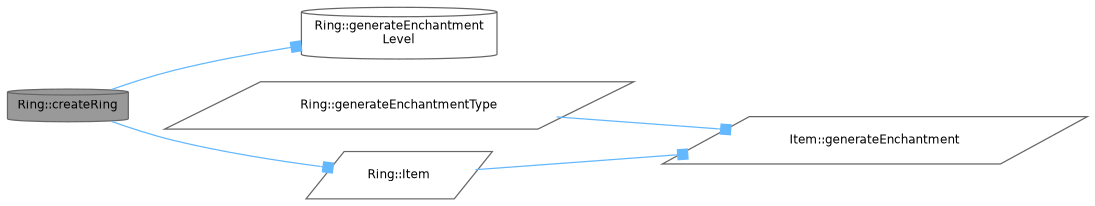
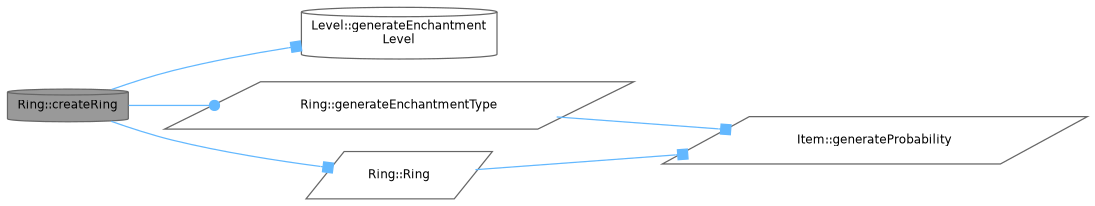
(399, 33) -> (399, 33)
none -> (169, 105)
(875, 140) -> (875, 140)
(399, 175) -> (399, 175)
